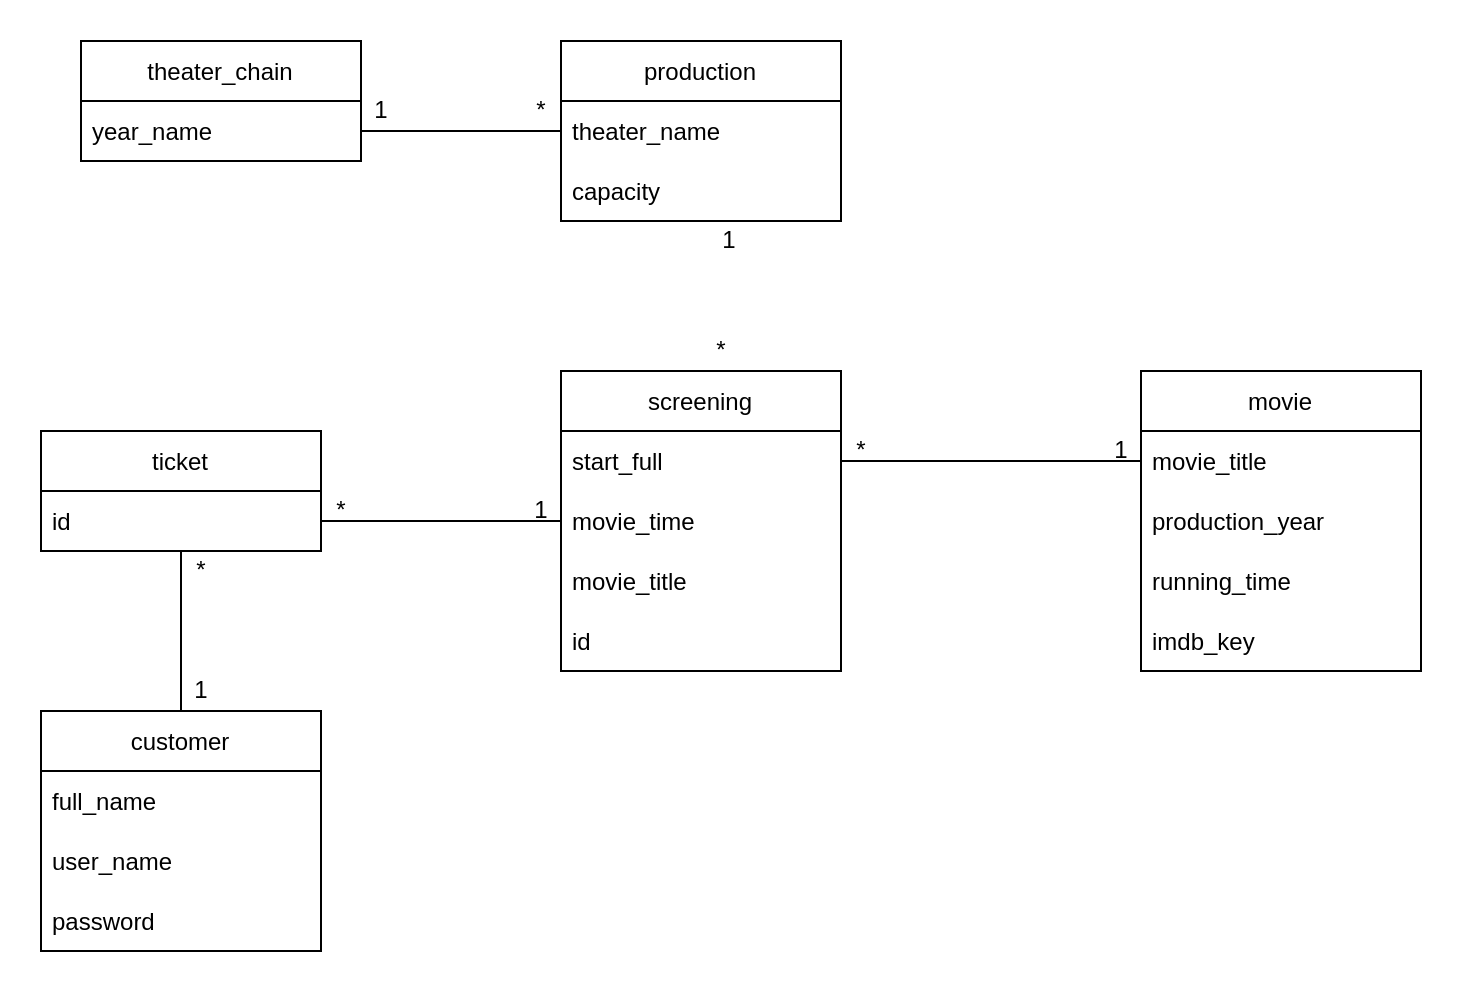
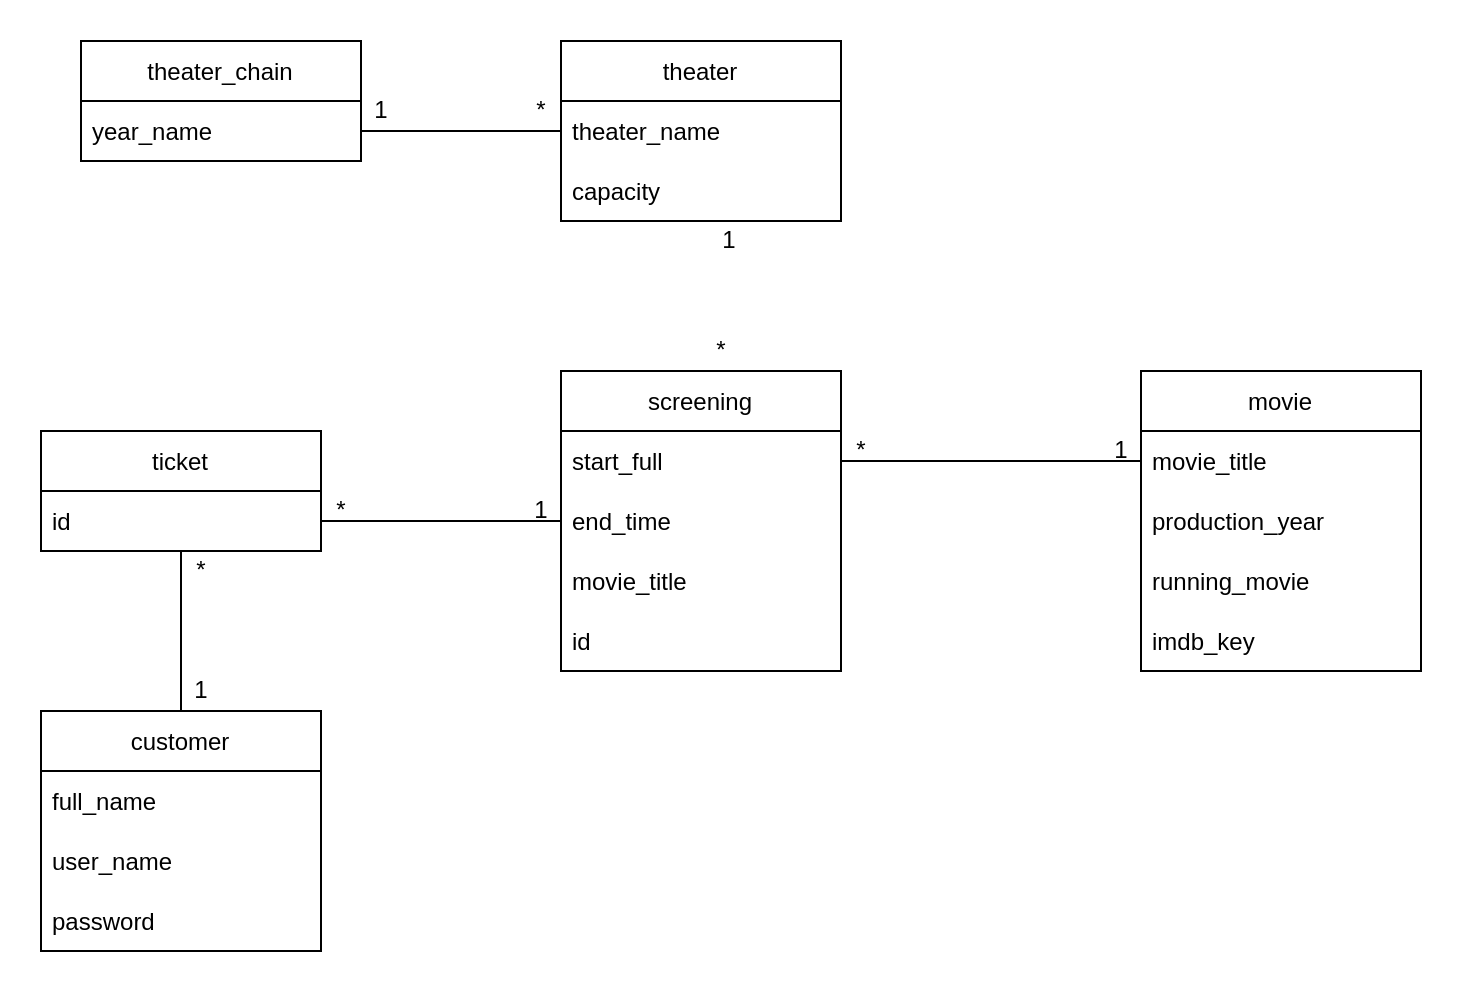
(700, 72) -> (700, 72)
(633, 522) -> (623, 522)
(1226, 582) -> (1233, 582)
